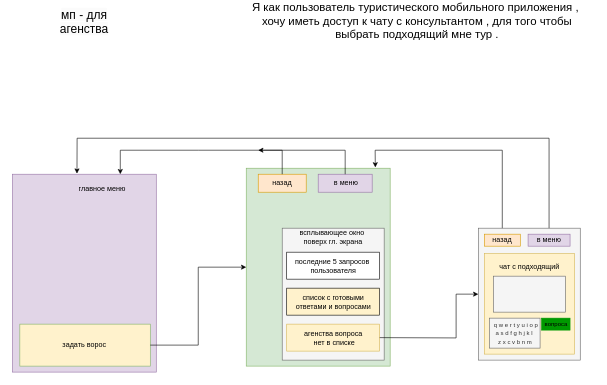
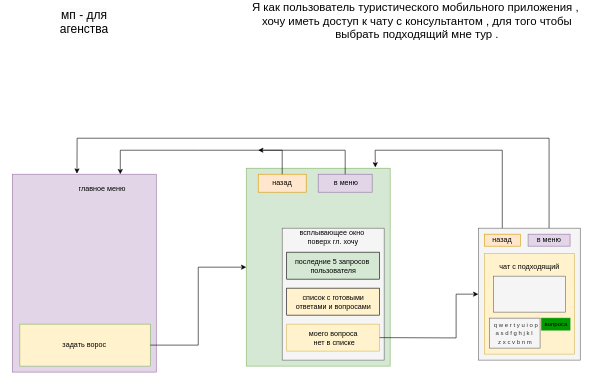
(333, 237) -> (333, 237)
(333, 266) -> (333, 266)
(334, 338) -> (334, 338)
